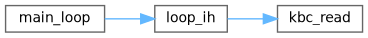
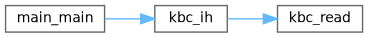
(55, 19) -> (55, 19)
(191, 19) -> (191, 19)
